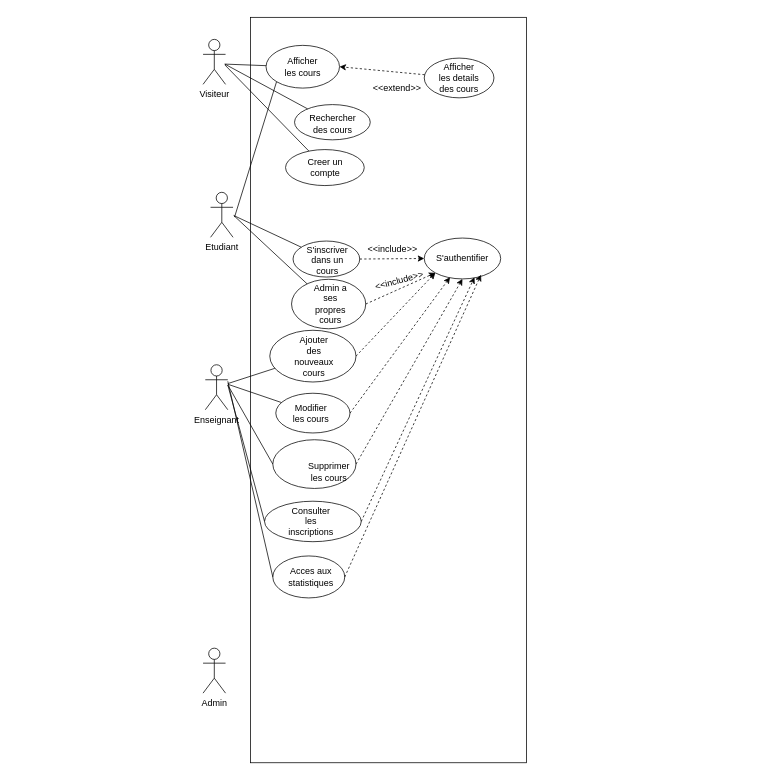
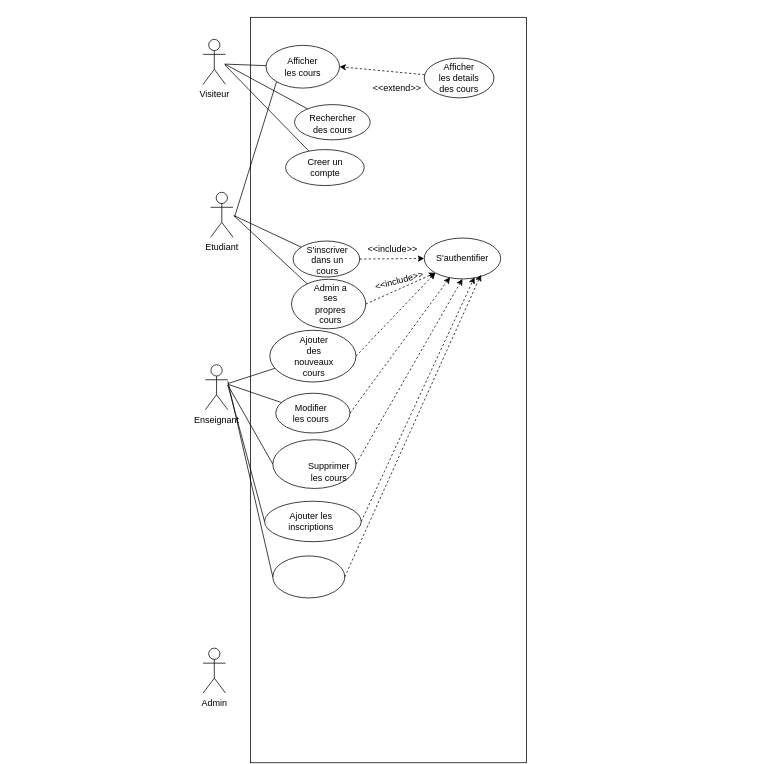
(311, 522) -> (311, 522)
(311, 577) -> none
